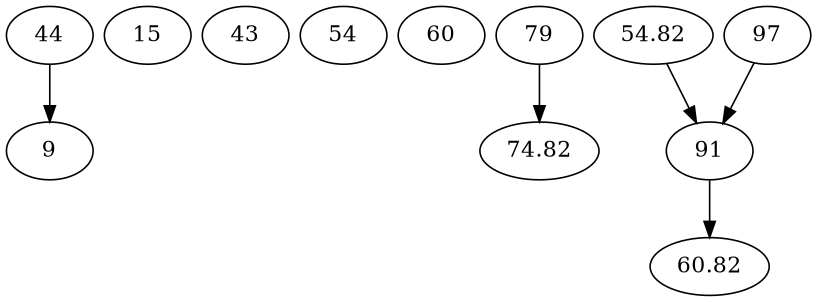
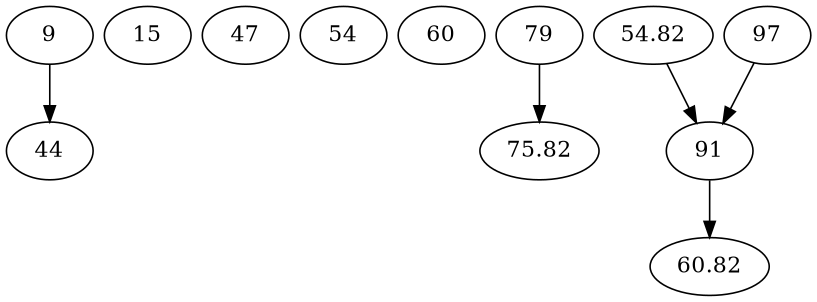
(246, 35) -> (246, 35)
(50, 85) -> (50, 85)
(539, 151) -> (539, 151)
